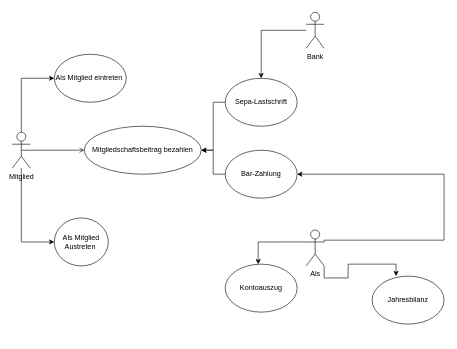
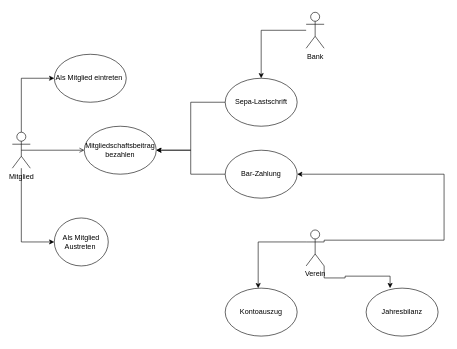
(143, 150) -> (120, 150)
(316, 275) -> (316, 275)
(261, 288) -> (261, 312)
(408, 300) -> (402, 312)
